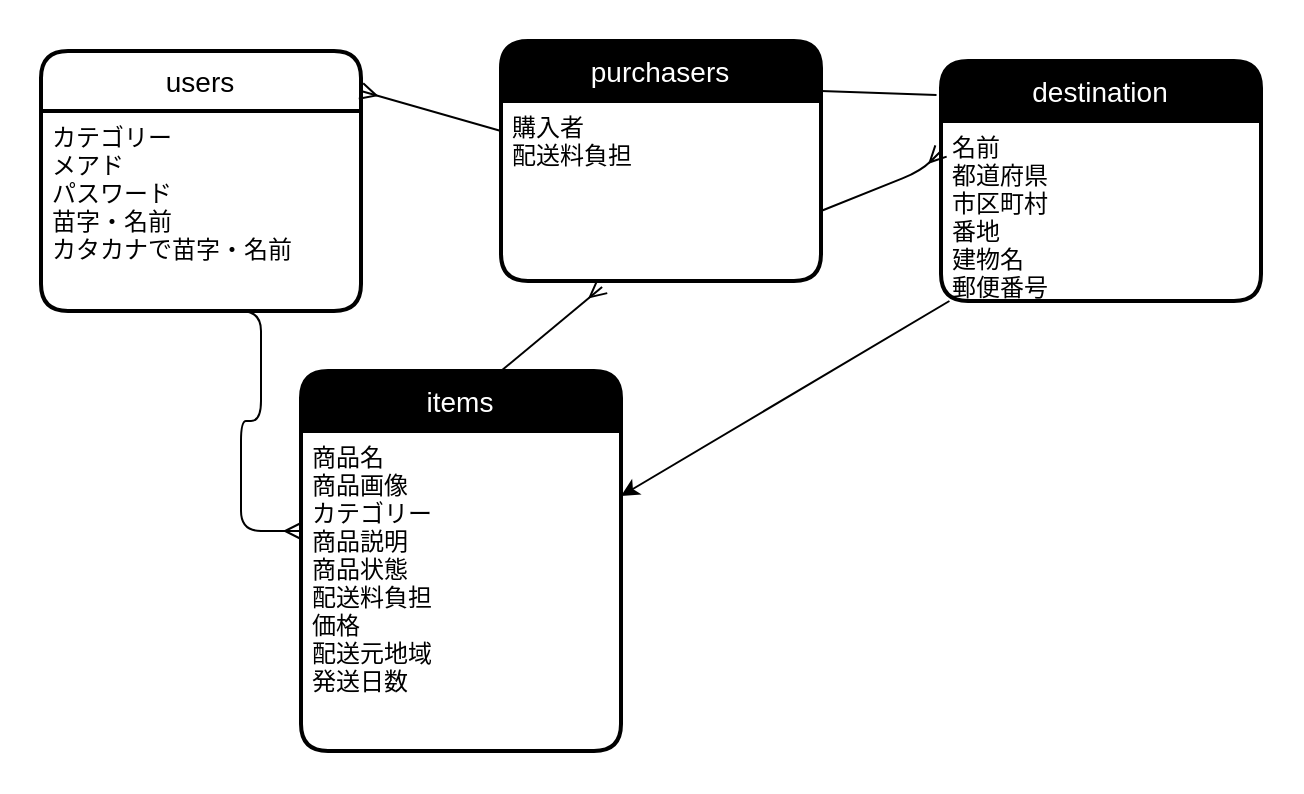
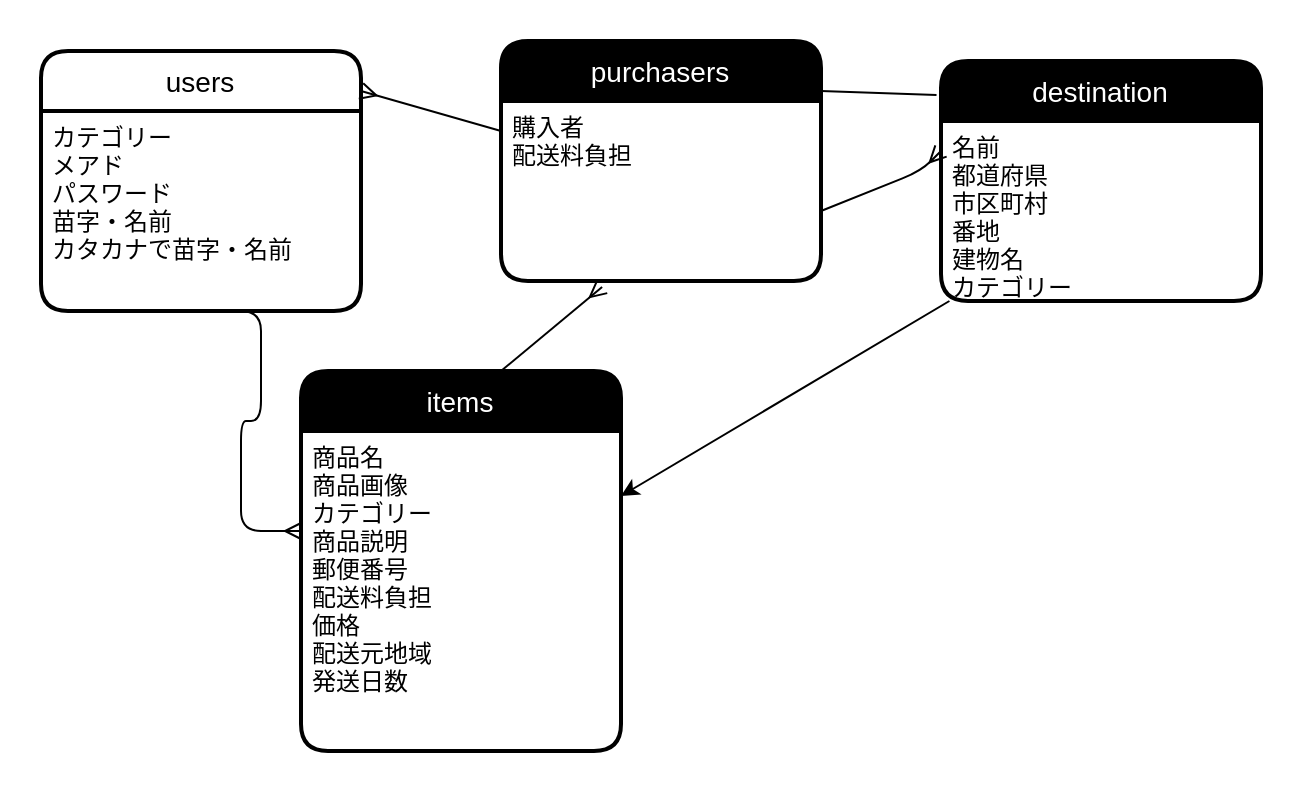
(976, 148) -> (976, 148)
(348, 458) -> (348, 458)
